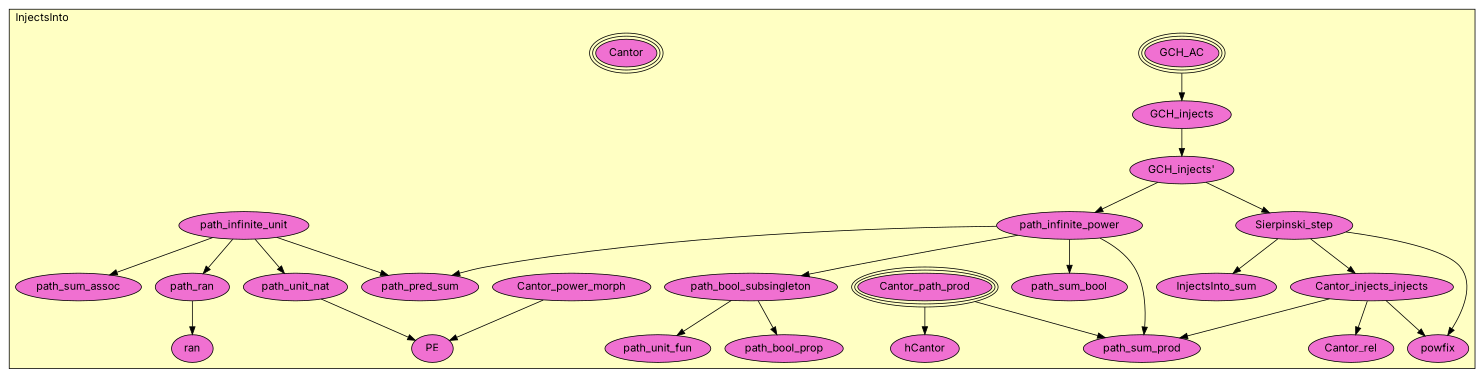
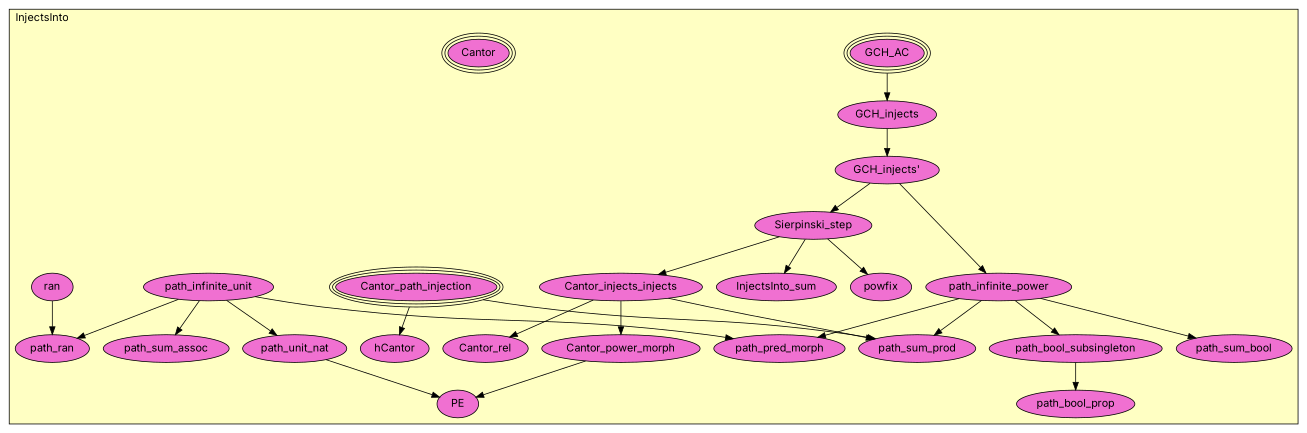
(420, 287) -> (779, 349)
(925, 287) -> (416, 287)
(192, 314) -> (52, 314)
(1403, 316) -> (621, 311)
(658, 349) -> none
